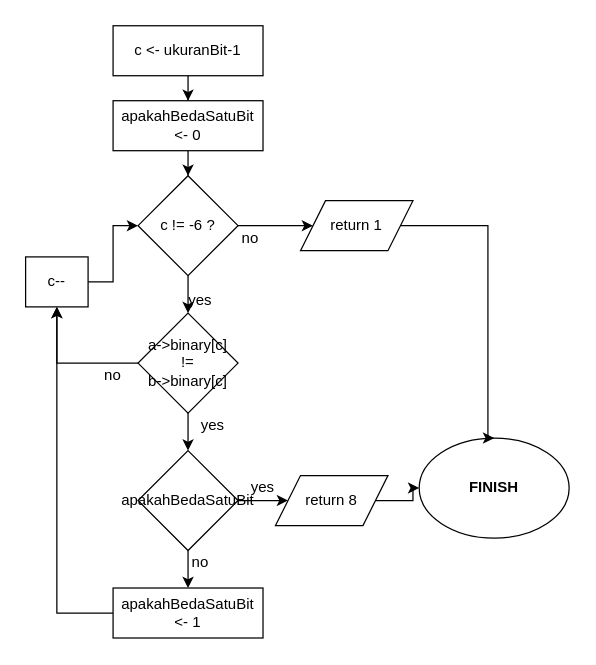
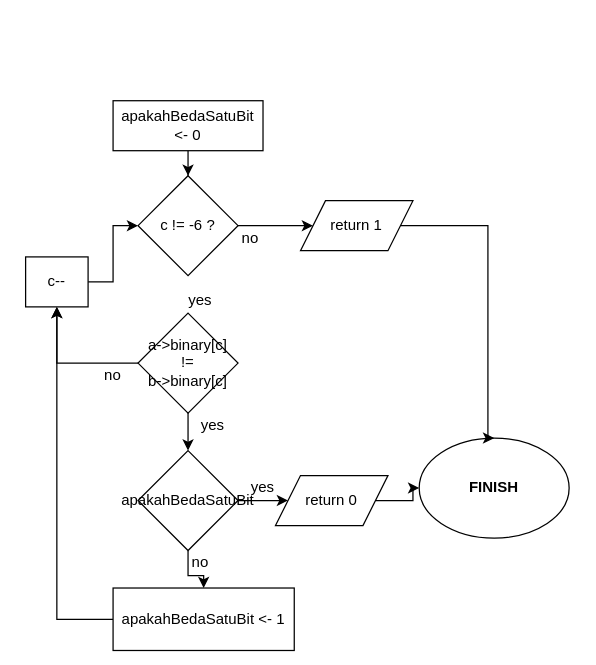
(188, 51) -> none
(188, 93) -> none
(188, 299) -> none
(332, 501) -> (332, 501)
(188, 613) -> (204, 619)
